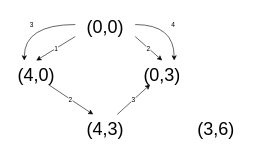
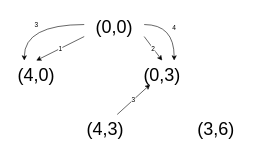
(105, 24) -> (114, 24)
(69, 98) -> none
